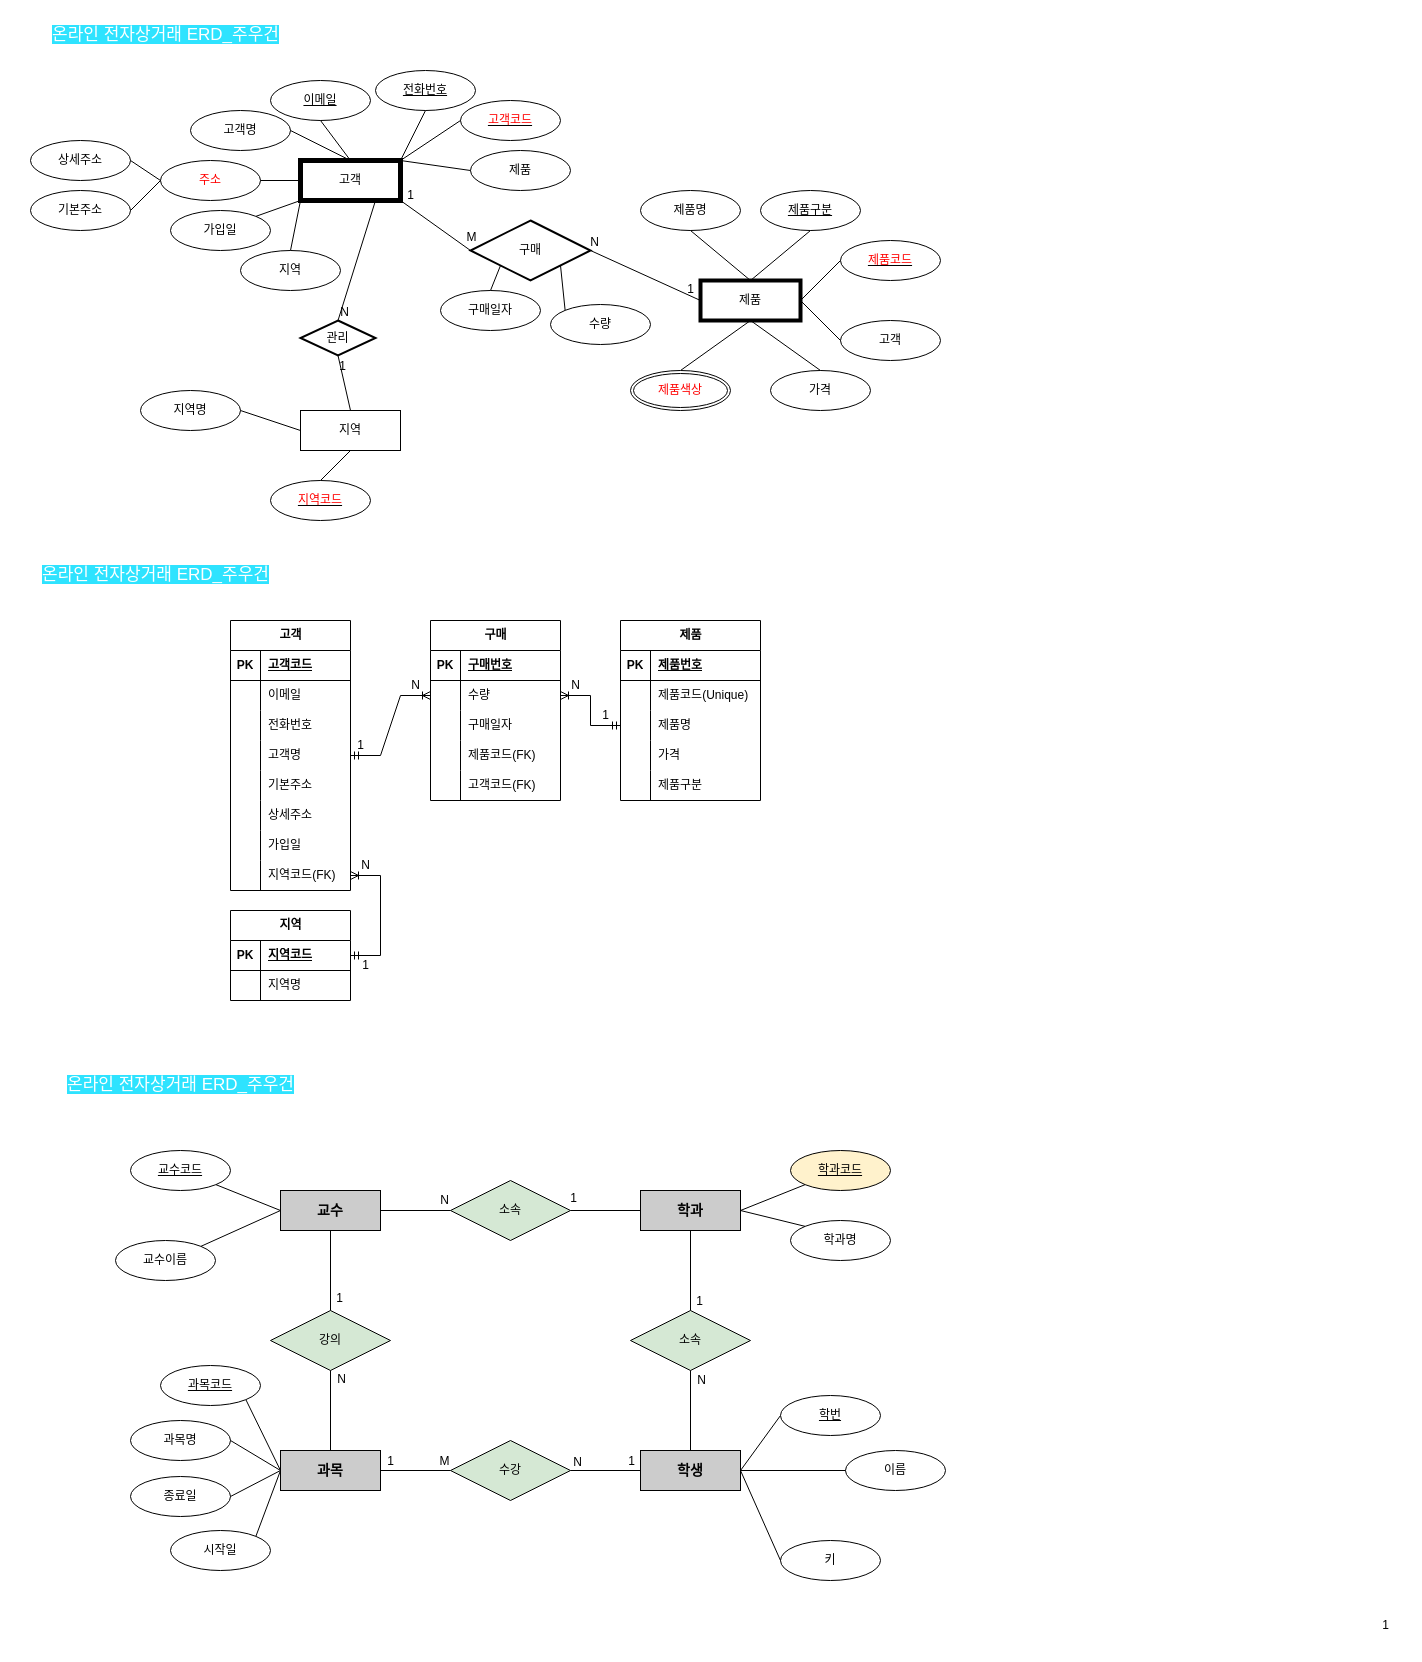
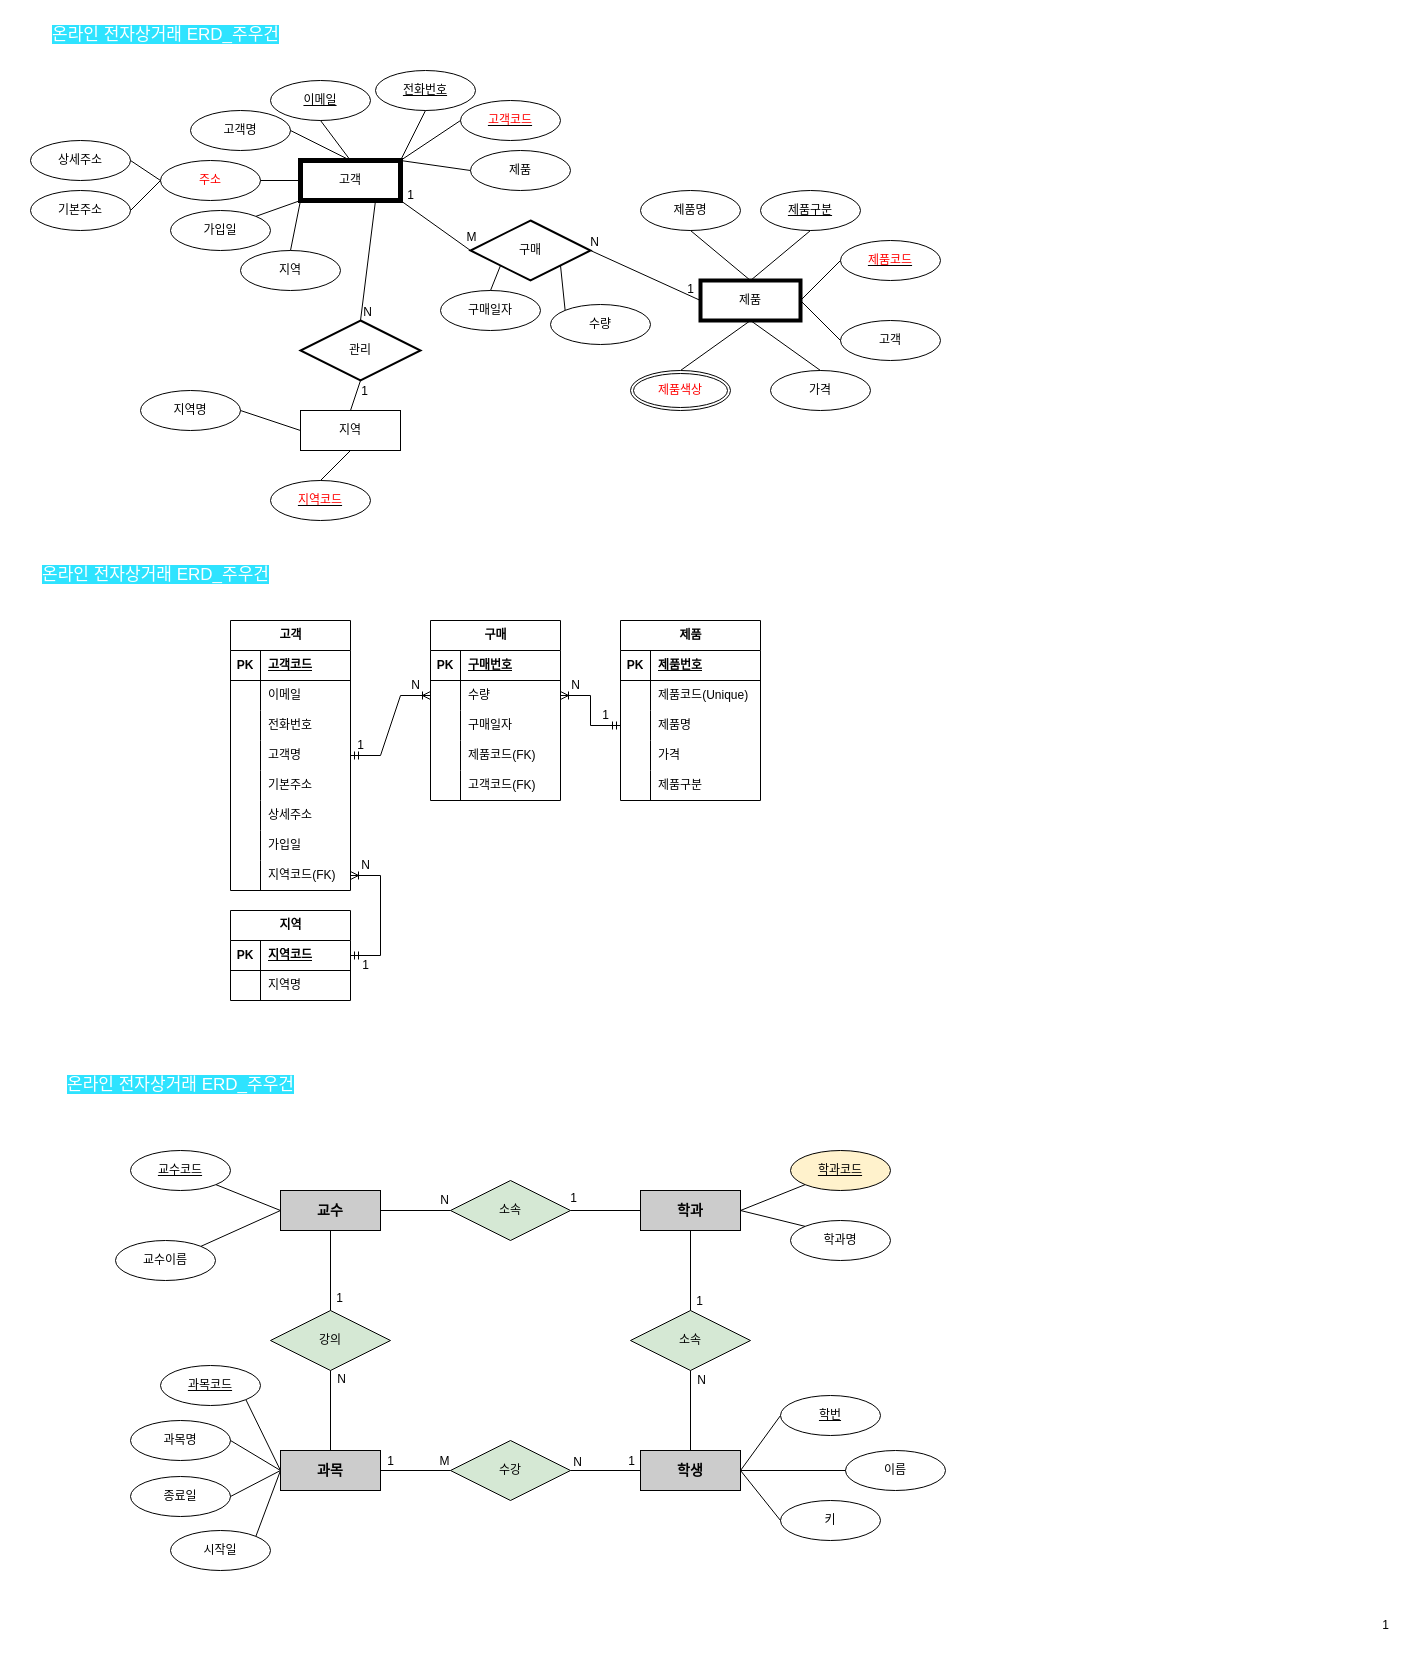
(338, 338) -> (361, 351)
(831, 1561) -> (831, 1521)
